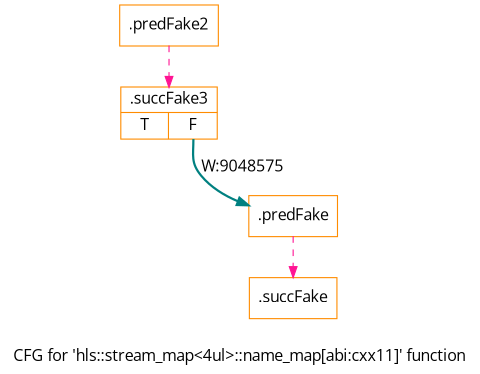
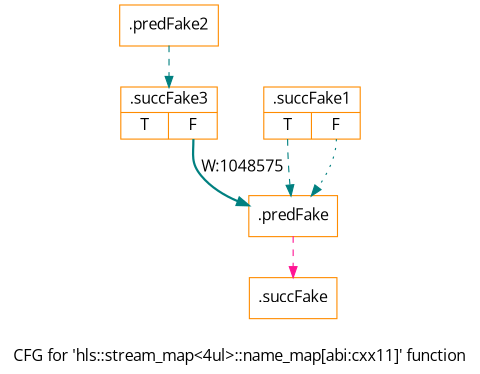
(169, 61) -> (169, 61)
none -> (312, 113)
(243, 167) -> (243, 167)
